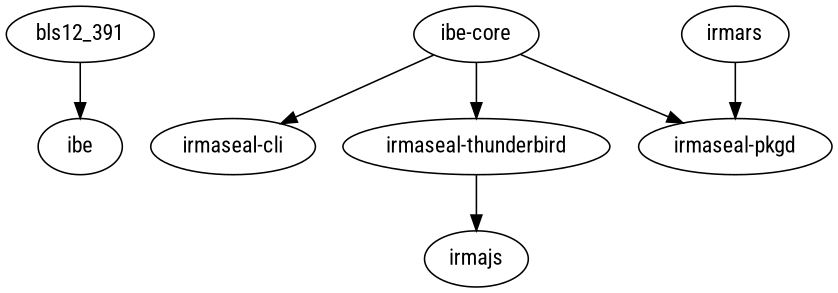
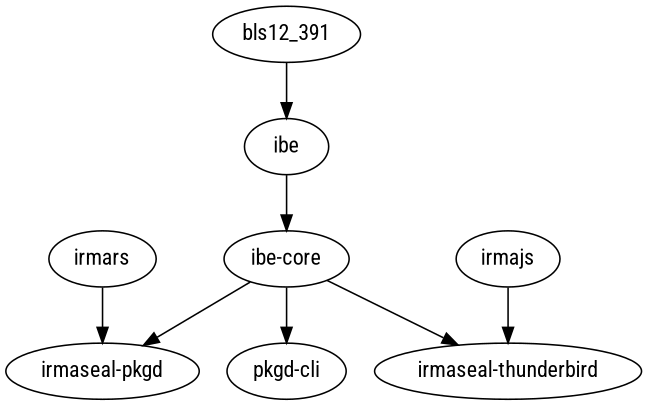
(233, 147) -> (287, 371)
none -> (287, 195)
(476, 195) -> (508, 307)
